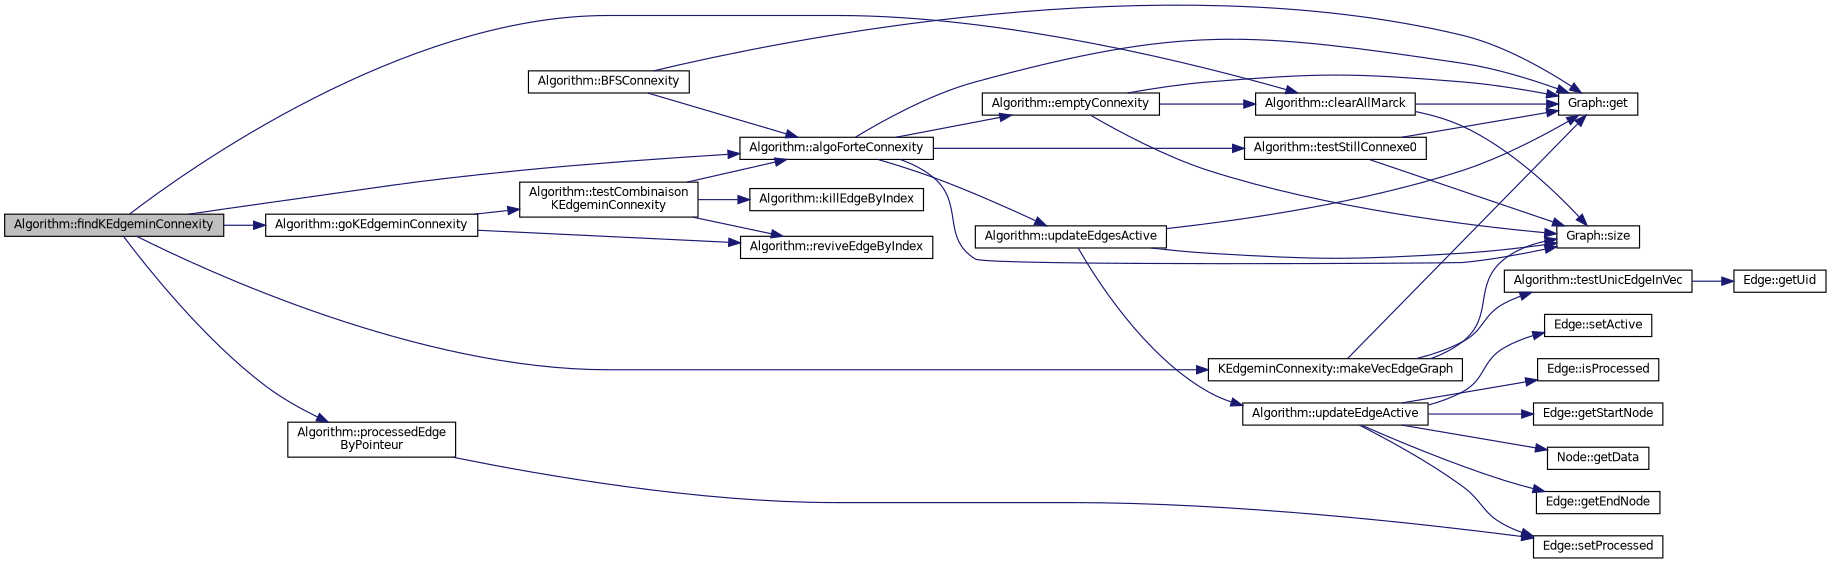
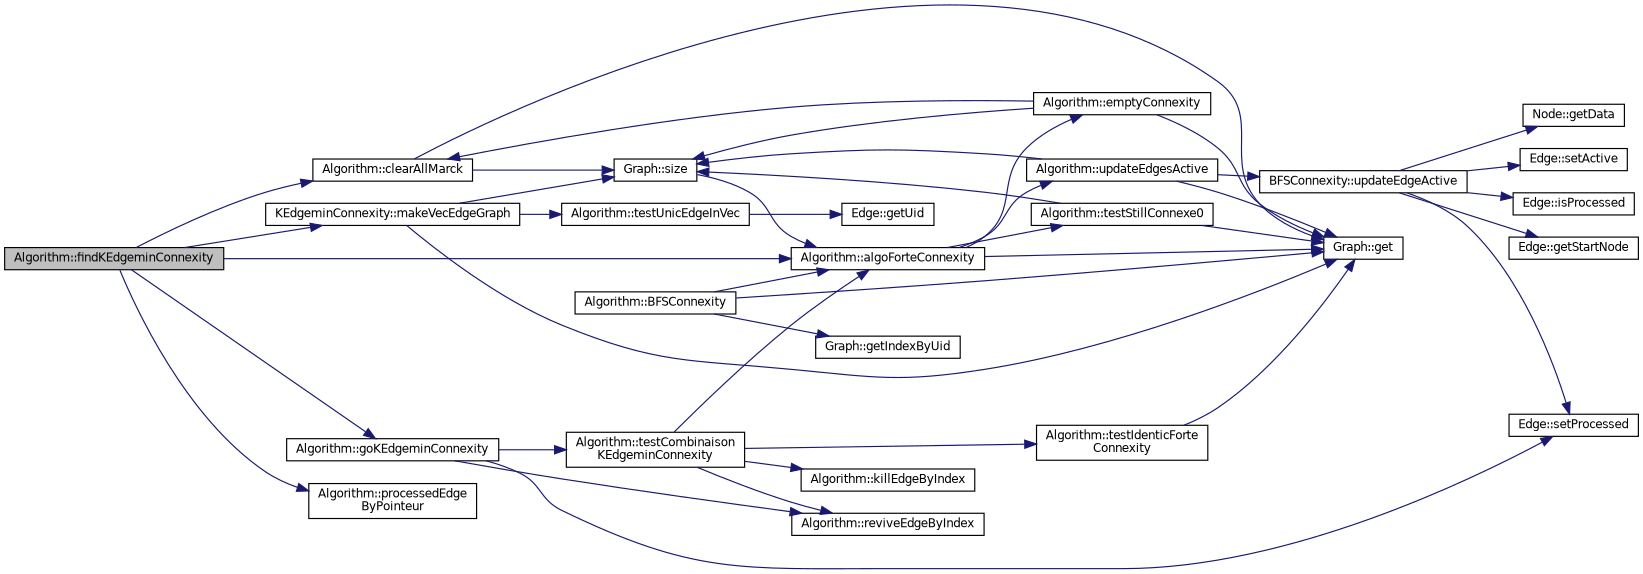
(1194, 264) -> (758, 199)
none -> (888, 347)
(1335, 414) -> (1363, 182)
none -> (1122, 443)
(986, 503) -> (1012, 569)
(1598, 503) -> none
